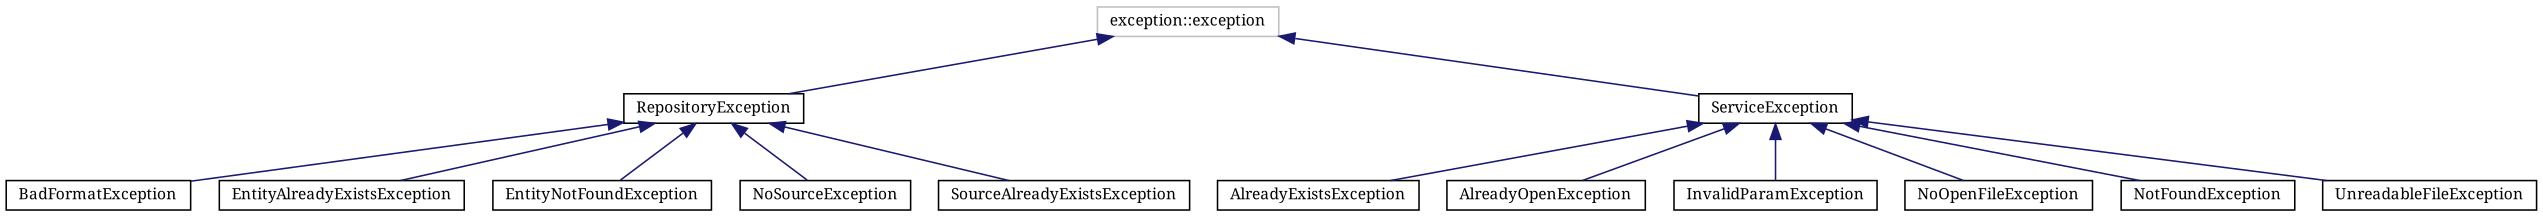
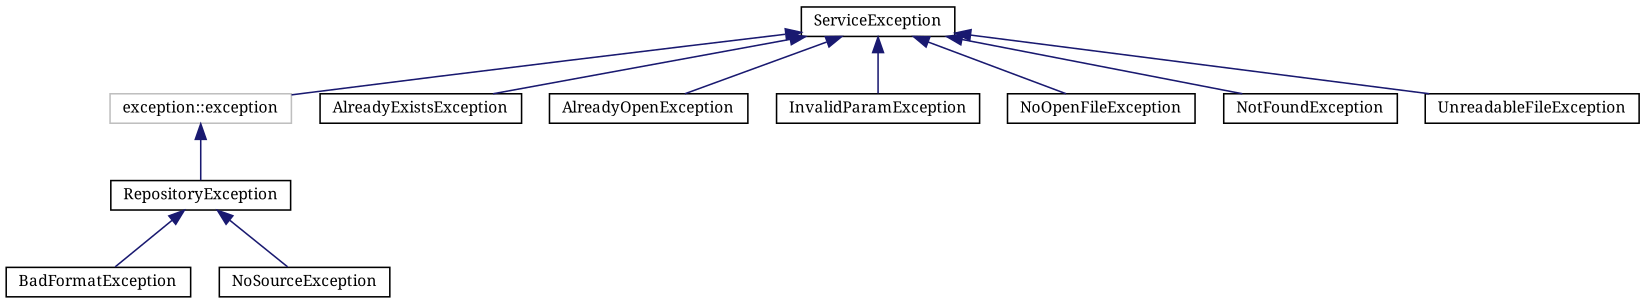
(1497, 67) -> (538, 64)
(342, 195) -> none
(602, 195) -> none
(1064, 195) -> none
